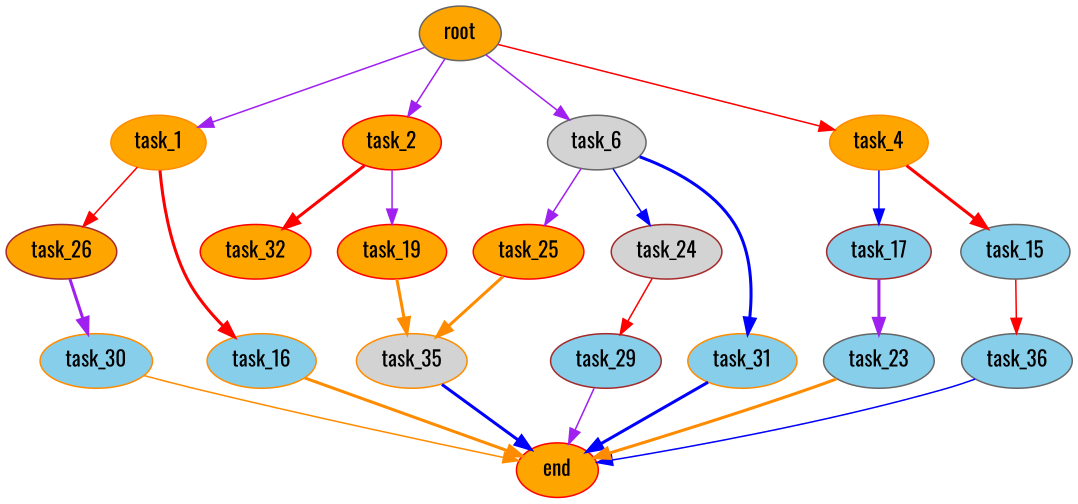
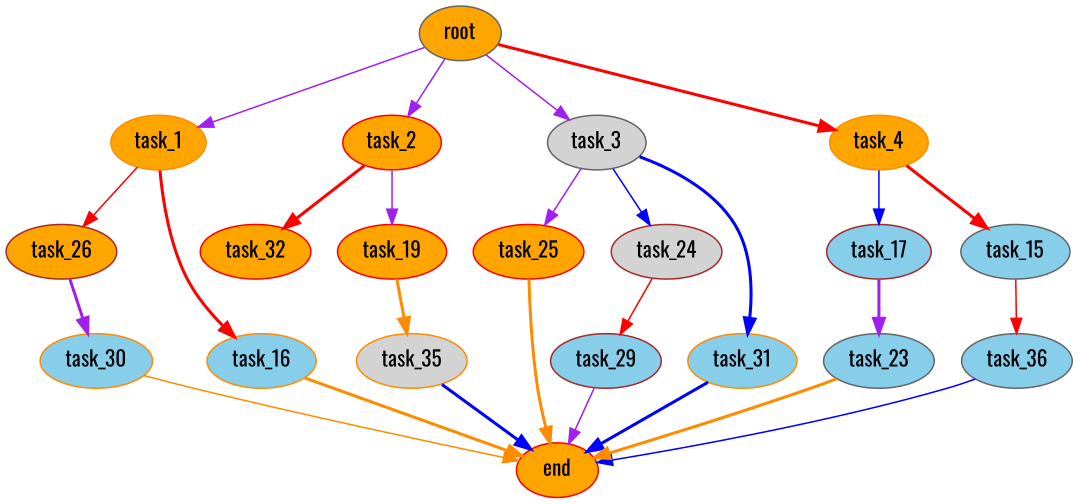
(659, 85) -> (659, 85)
(597, 143) -> (597, 143)
(476, 301) -> (533, 354)
